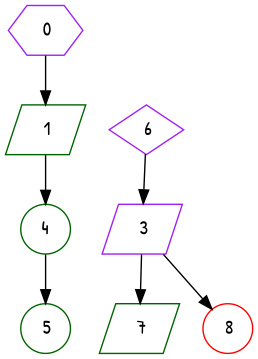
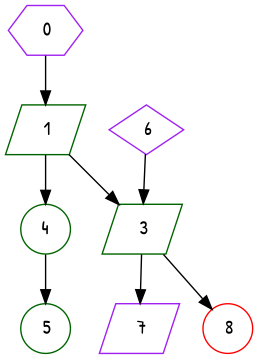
none -> (89, 175)
(142, 229) -> (142, 229)
(139, 329) -> (139, 329)
